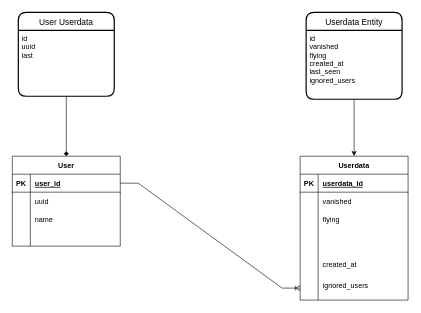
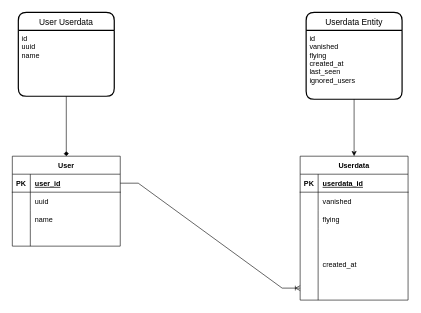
(25, 38) -> (25, 38)
(363, 285) -> none
